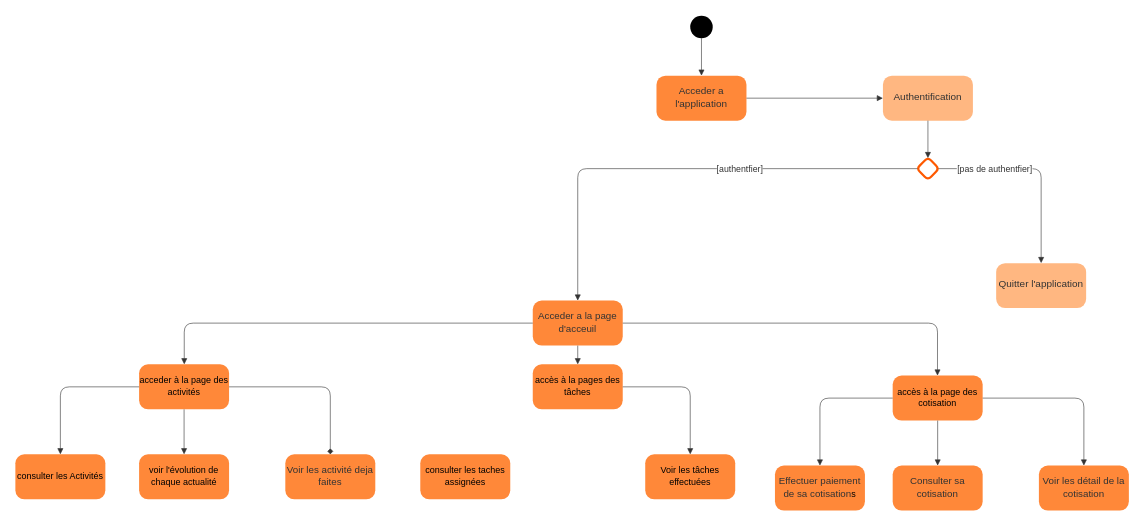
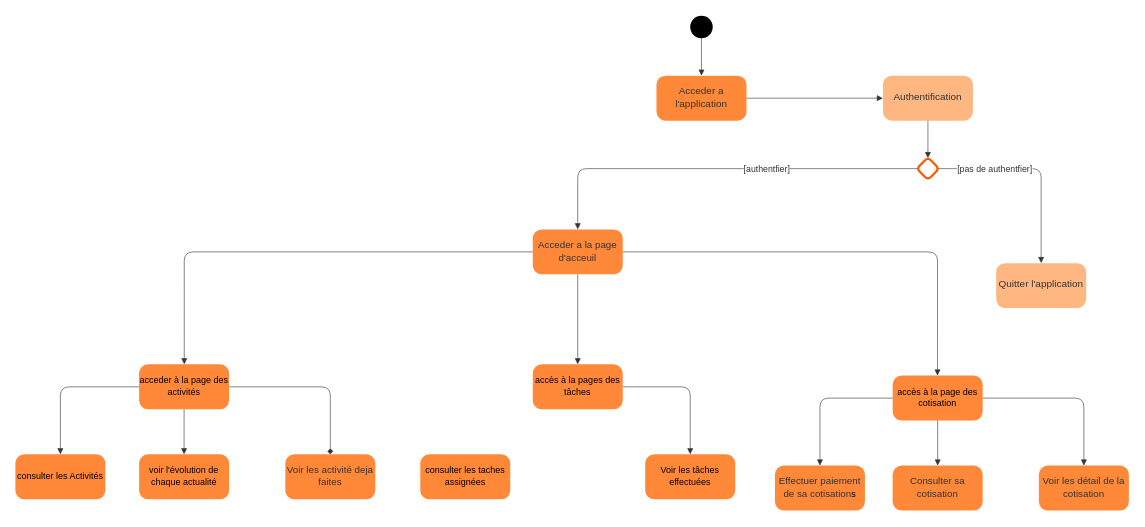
(578, 323) -> (578, 252)
